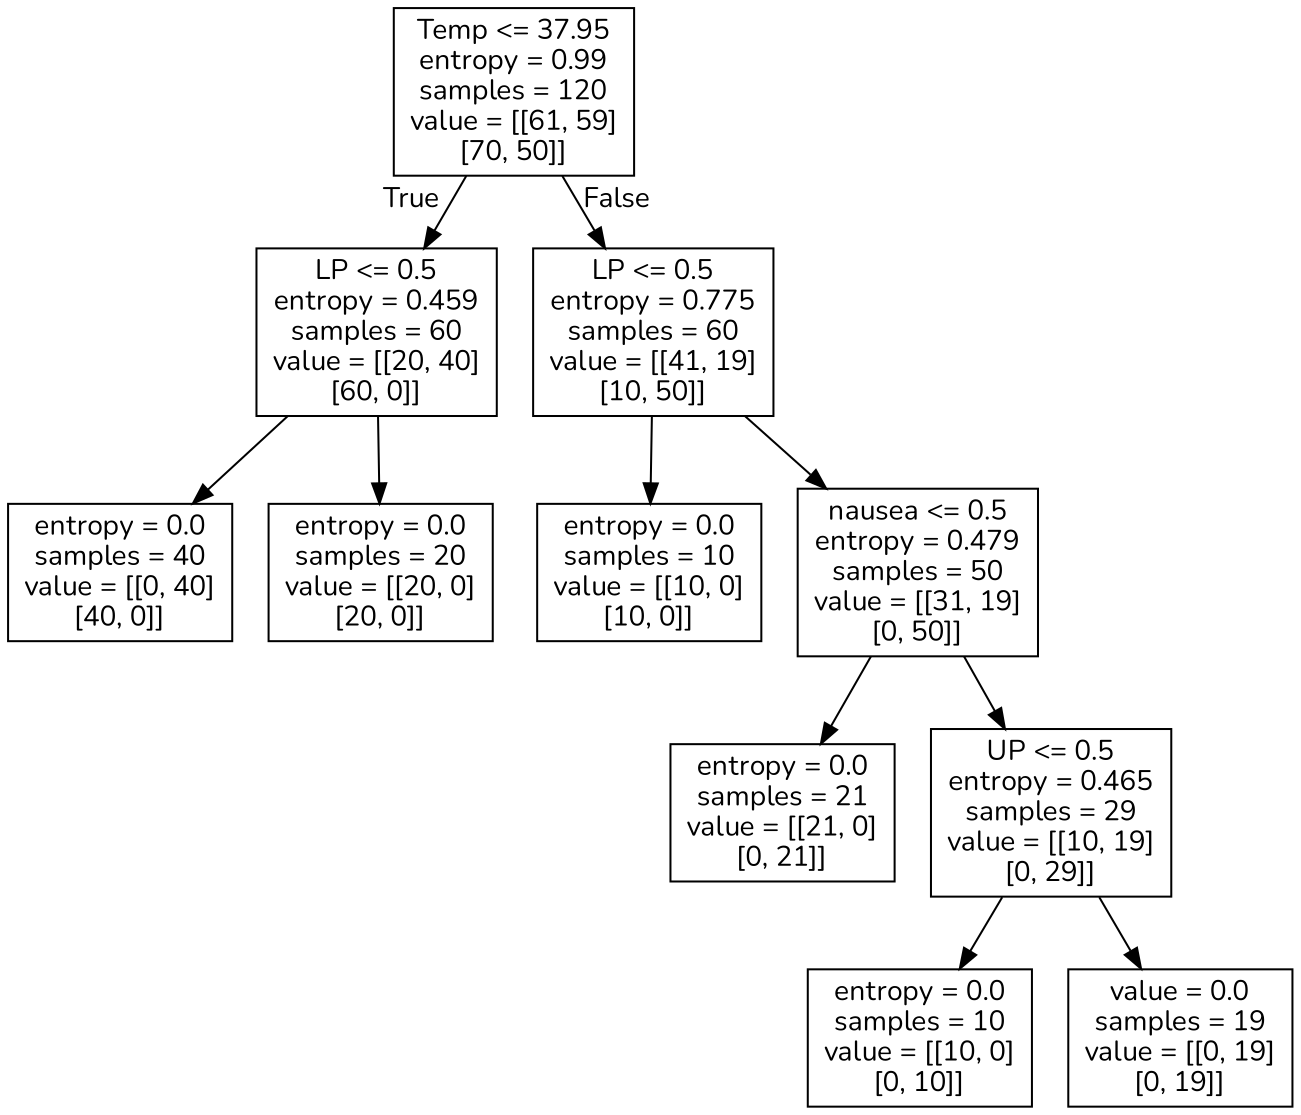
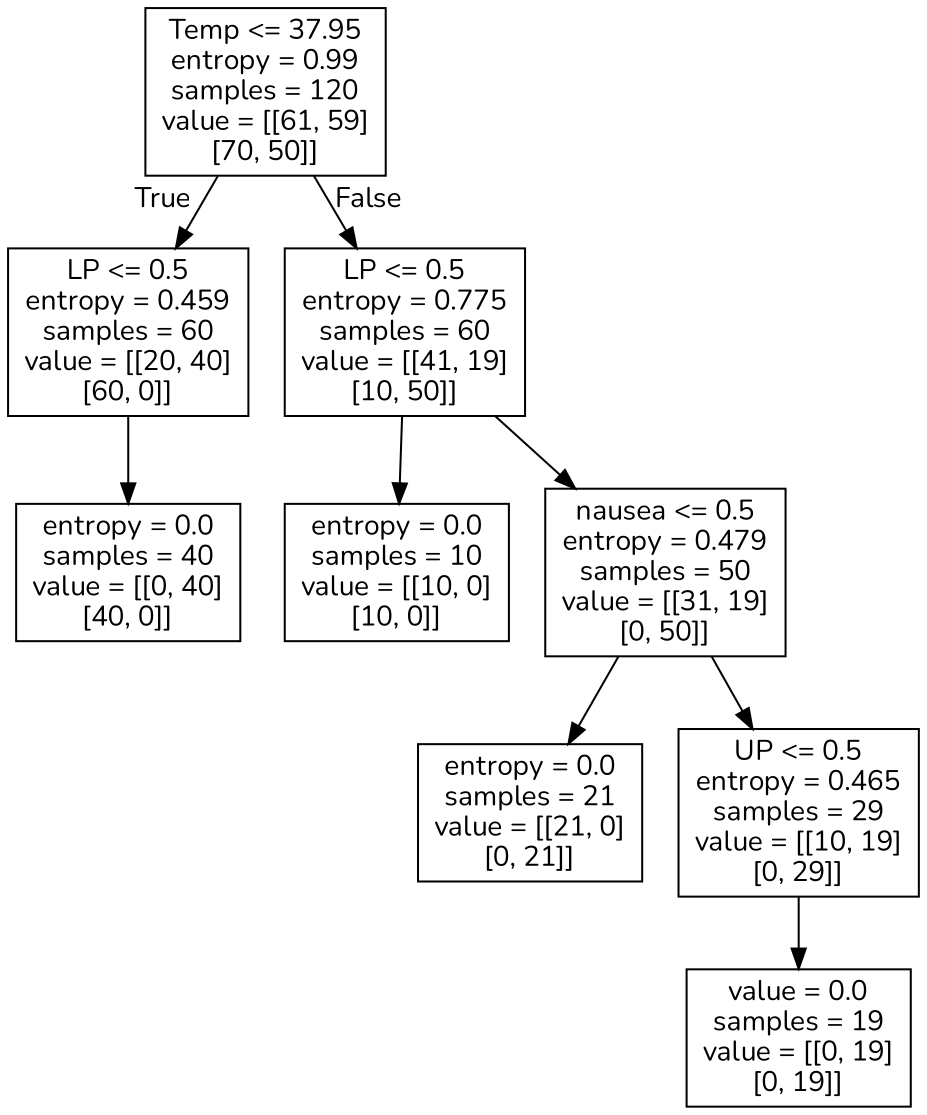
(381, 573) -> none
(920, 1038) -> none
